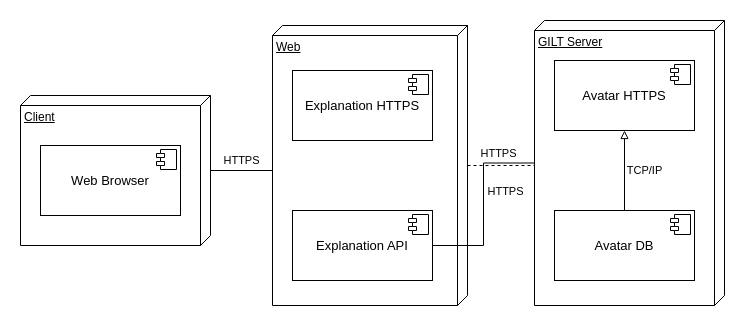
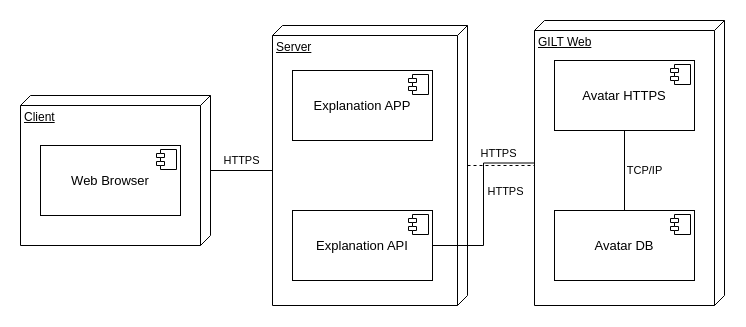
(574, 43) -> (564, 43)
(287, 48) -> (297, 48)
(345, 71) -> (338, 71)
(625, 140) -> (625, 137)
